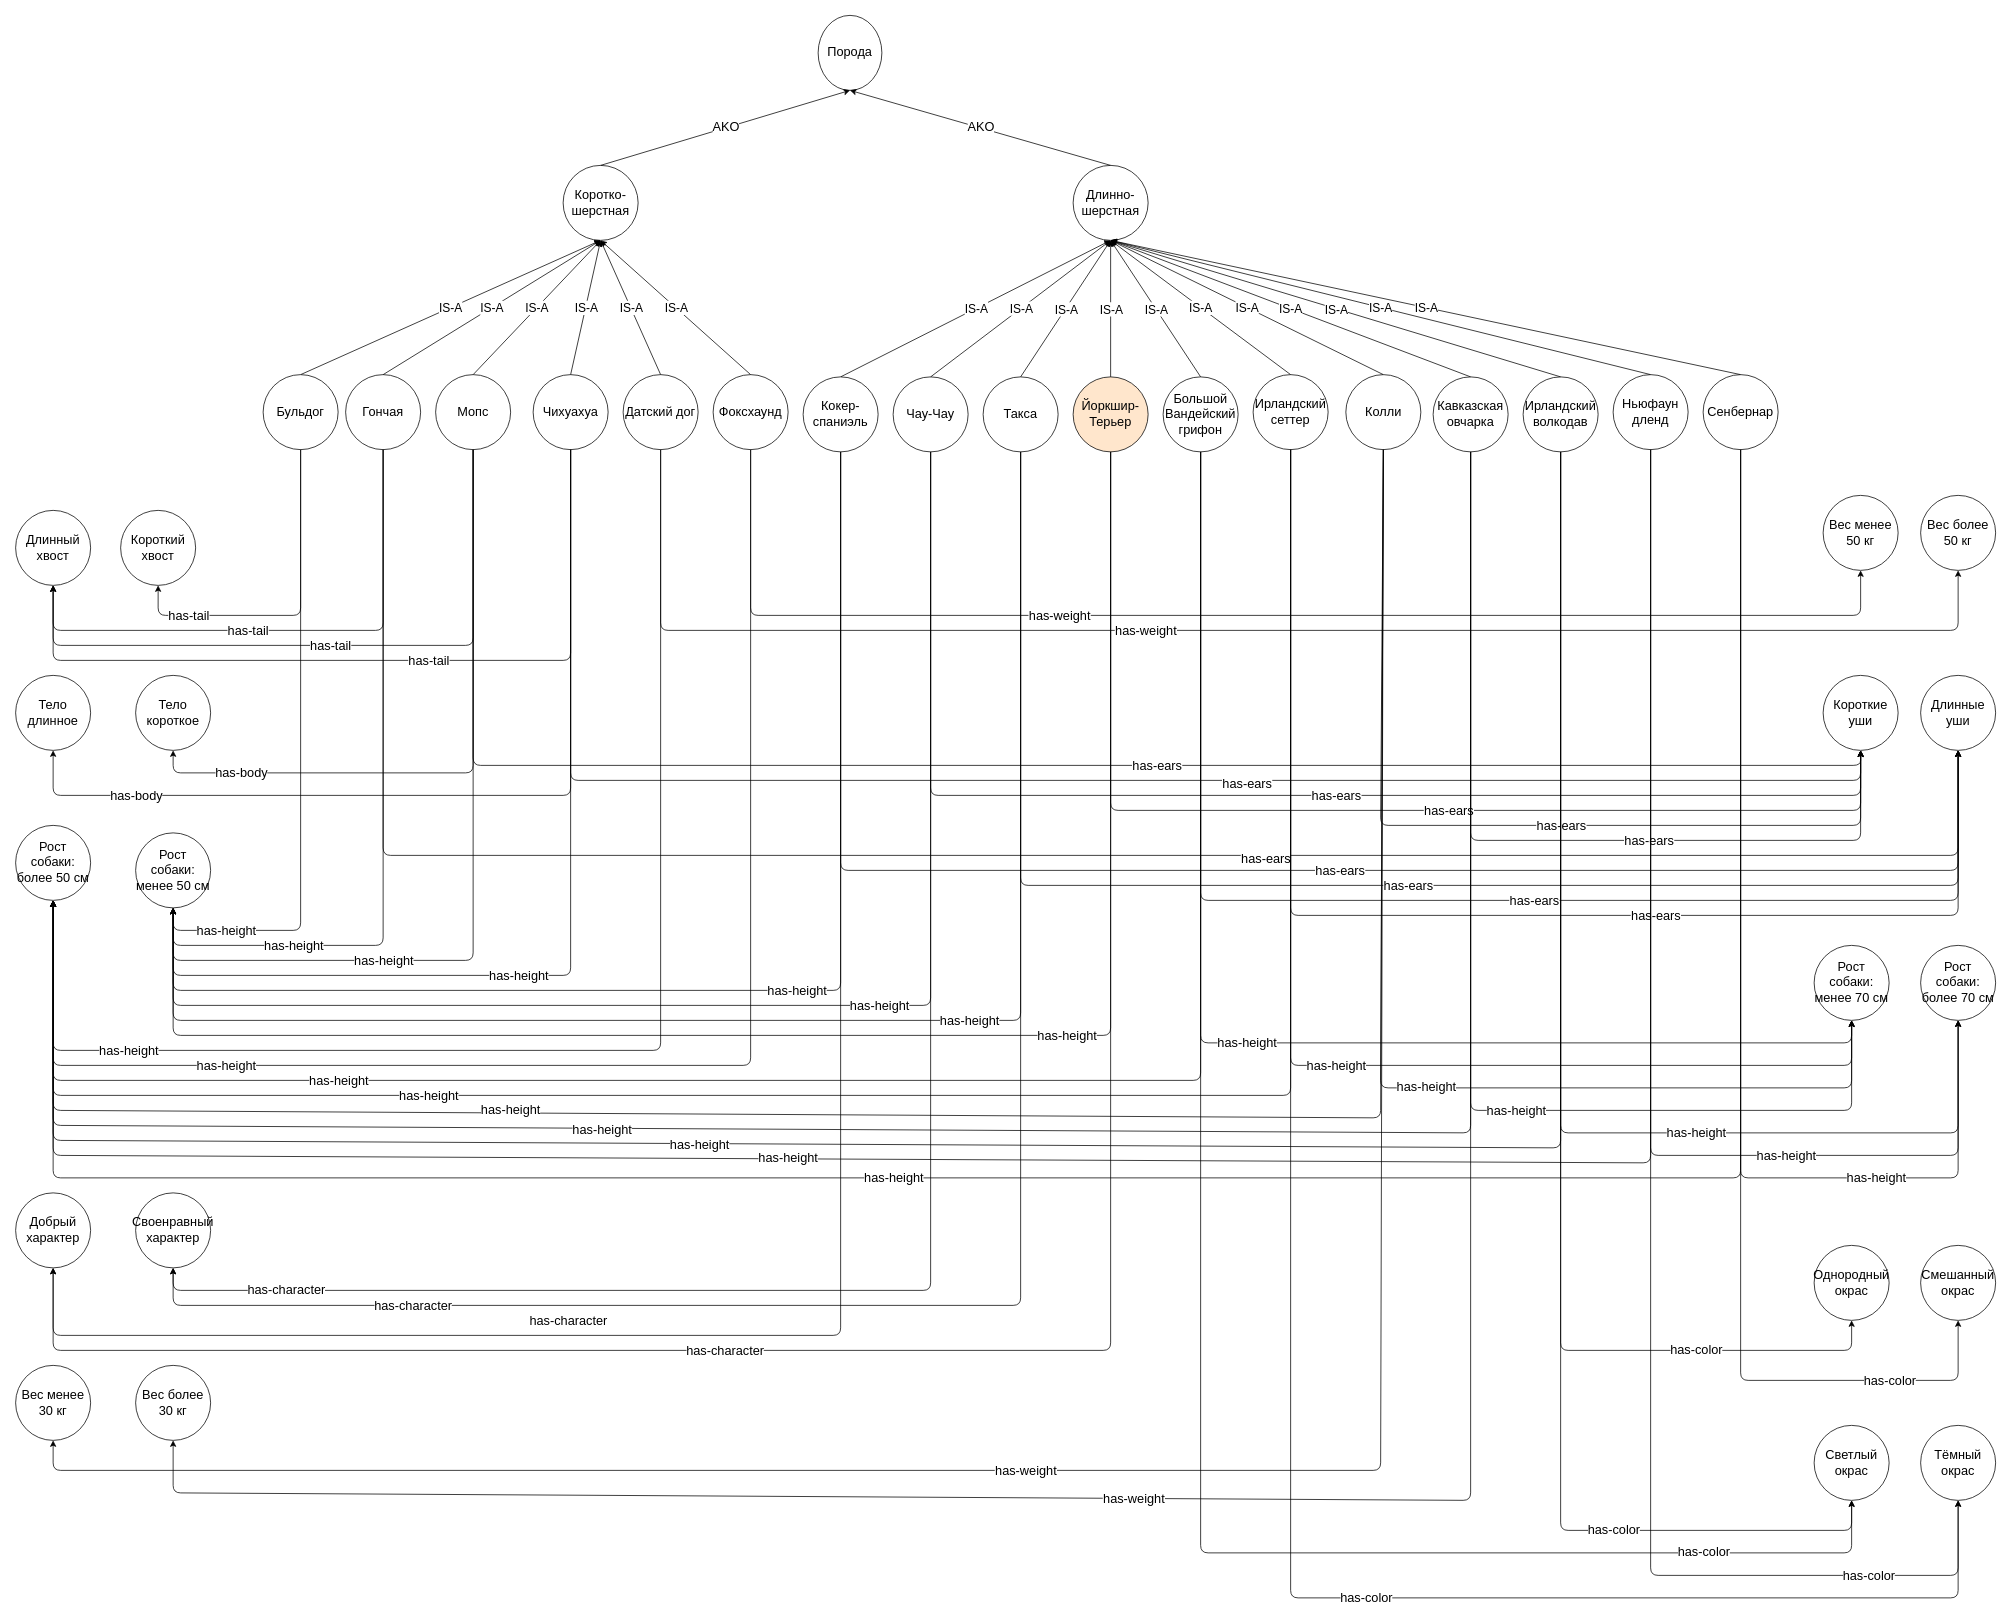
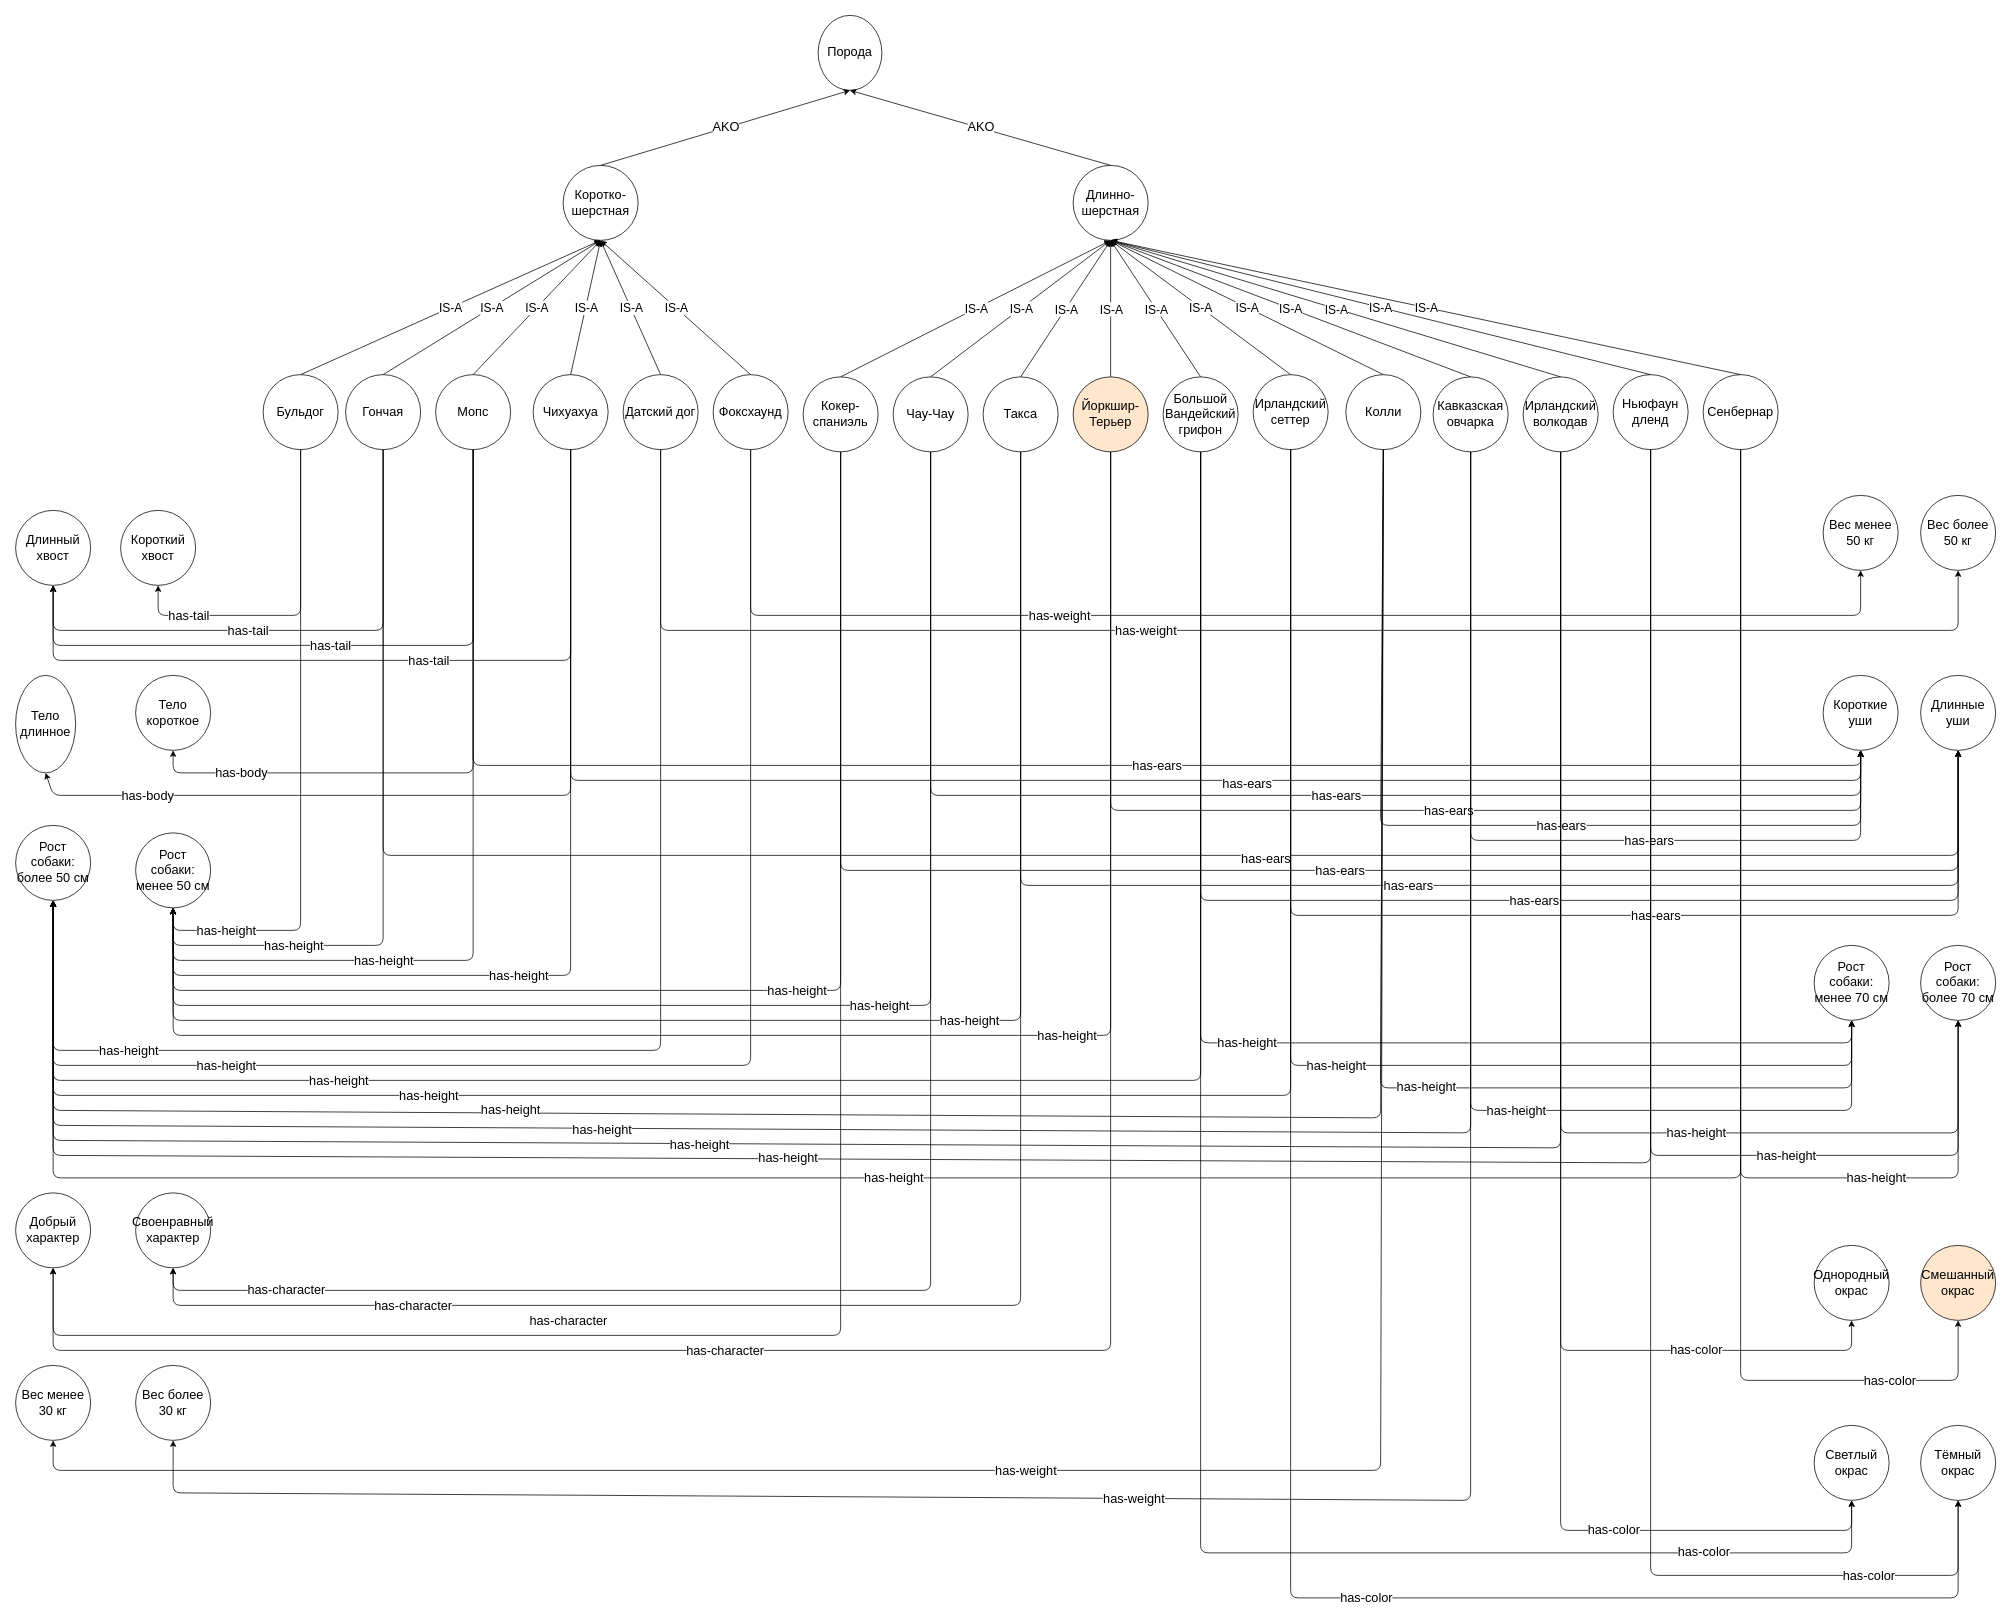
(53, 713) -> (45, 724)
(1958, 1283) -> (1958, 1283)
